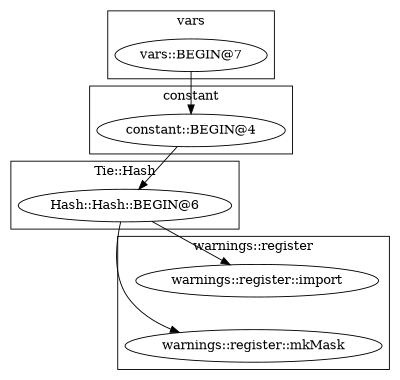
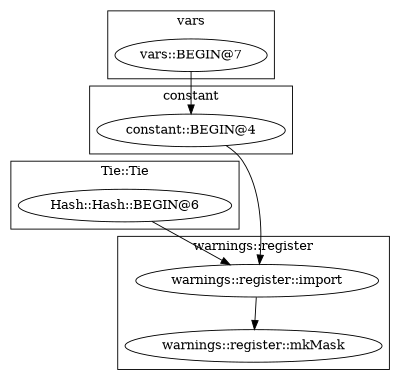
(159, 167) -> (257, 195)
(125, 172) -> (125, 172)
(124, 290) -> (256, 309)
